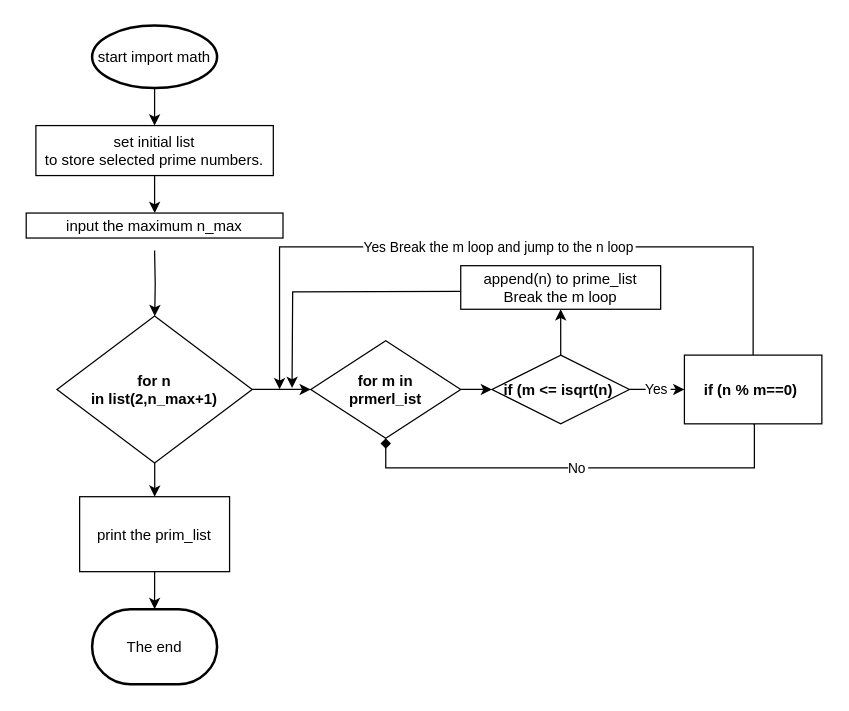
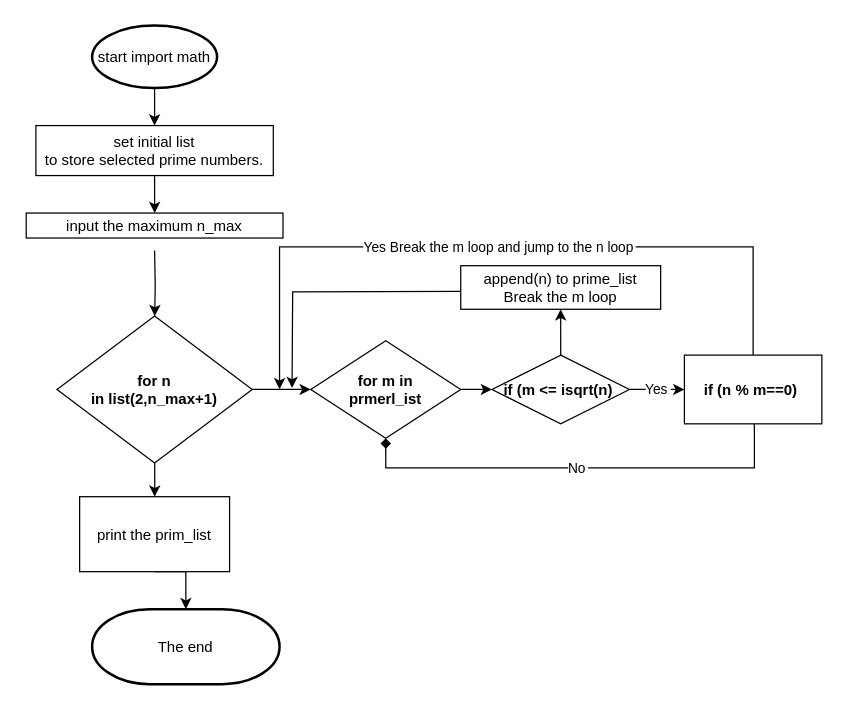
(154, 647) -> (186, 647)
